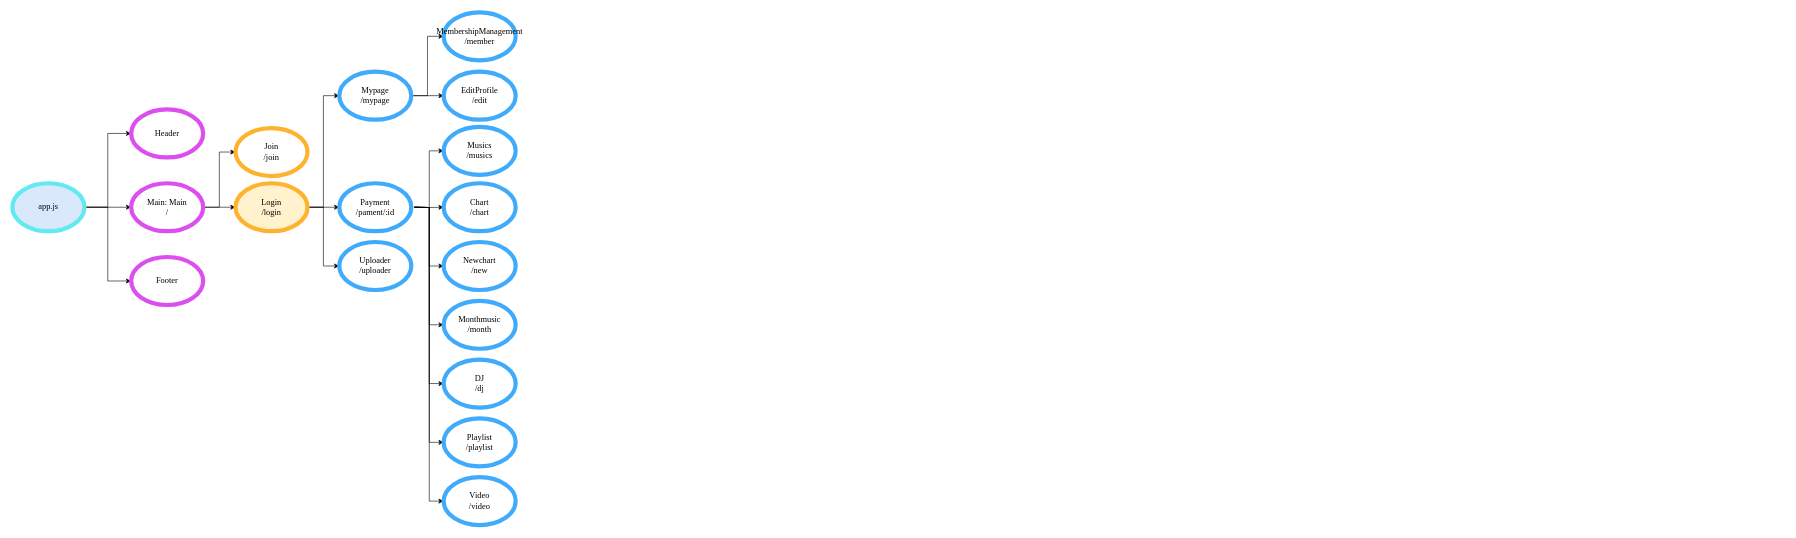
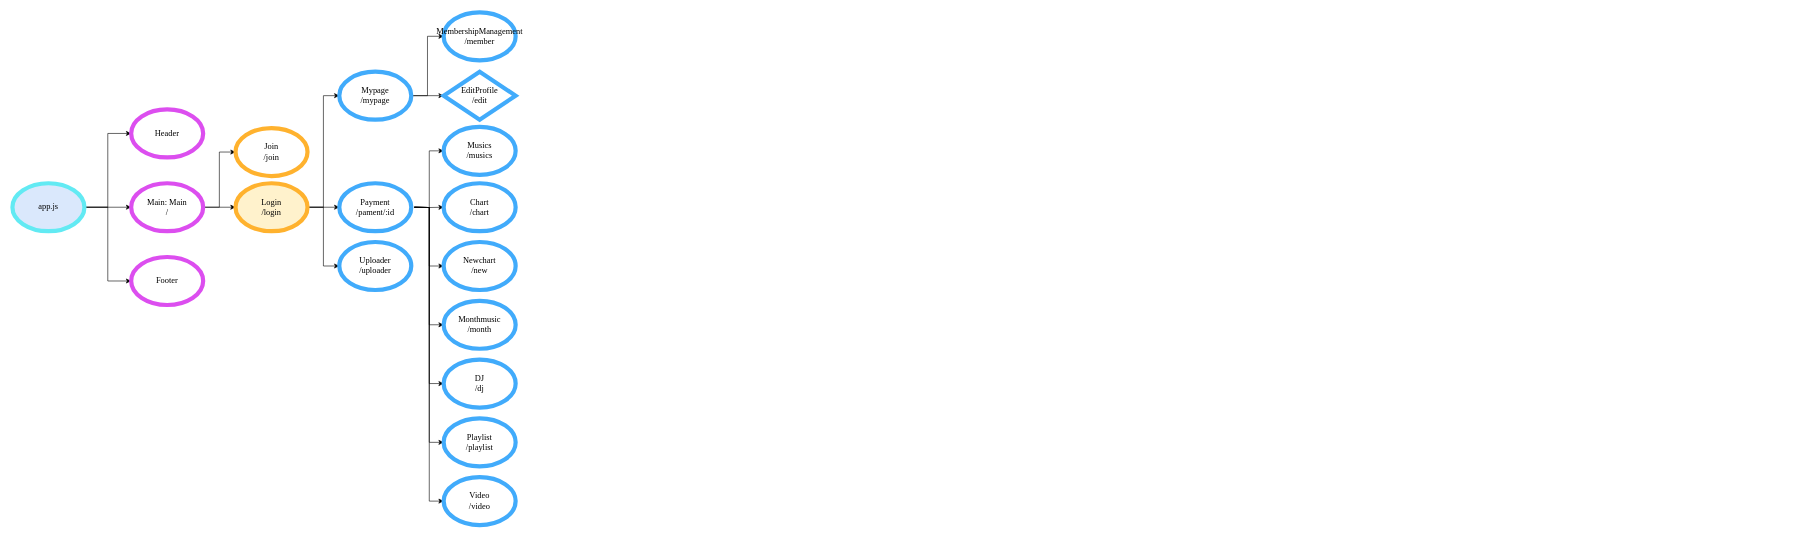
(480, 96) -> (480, 96)
